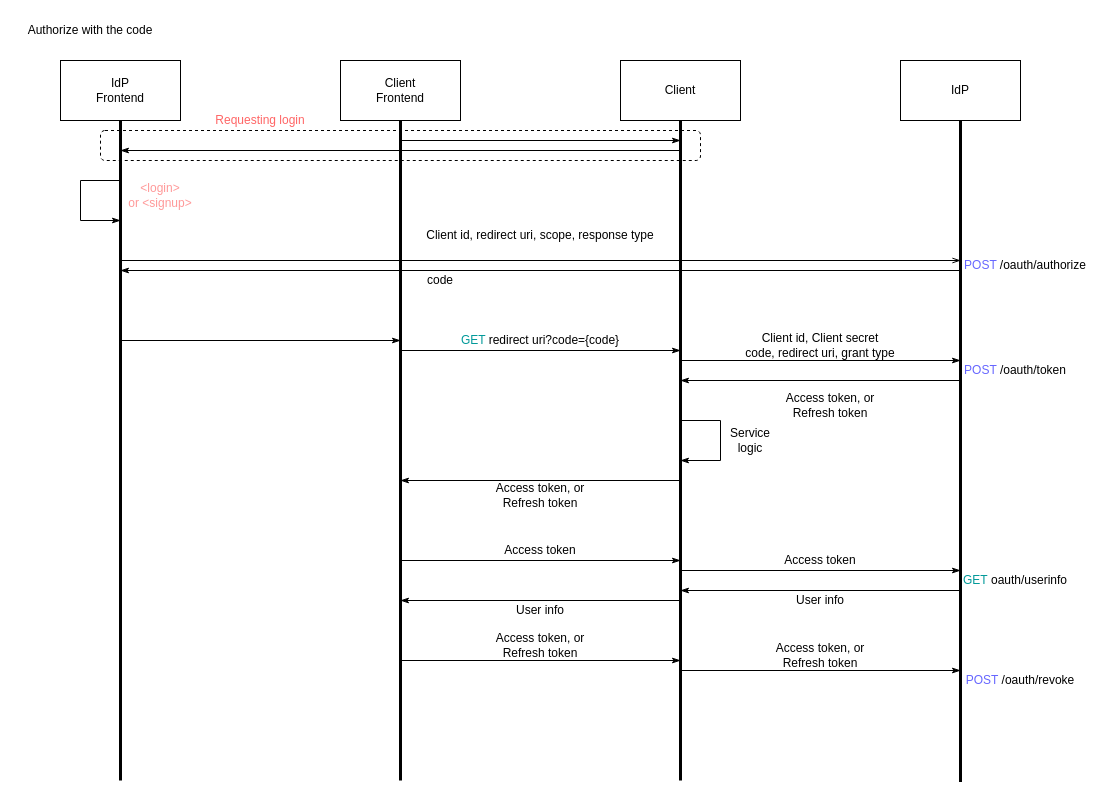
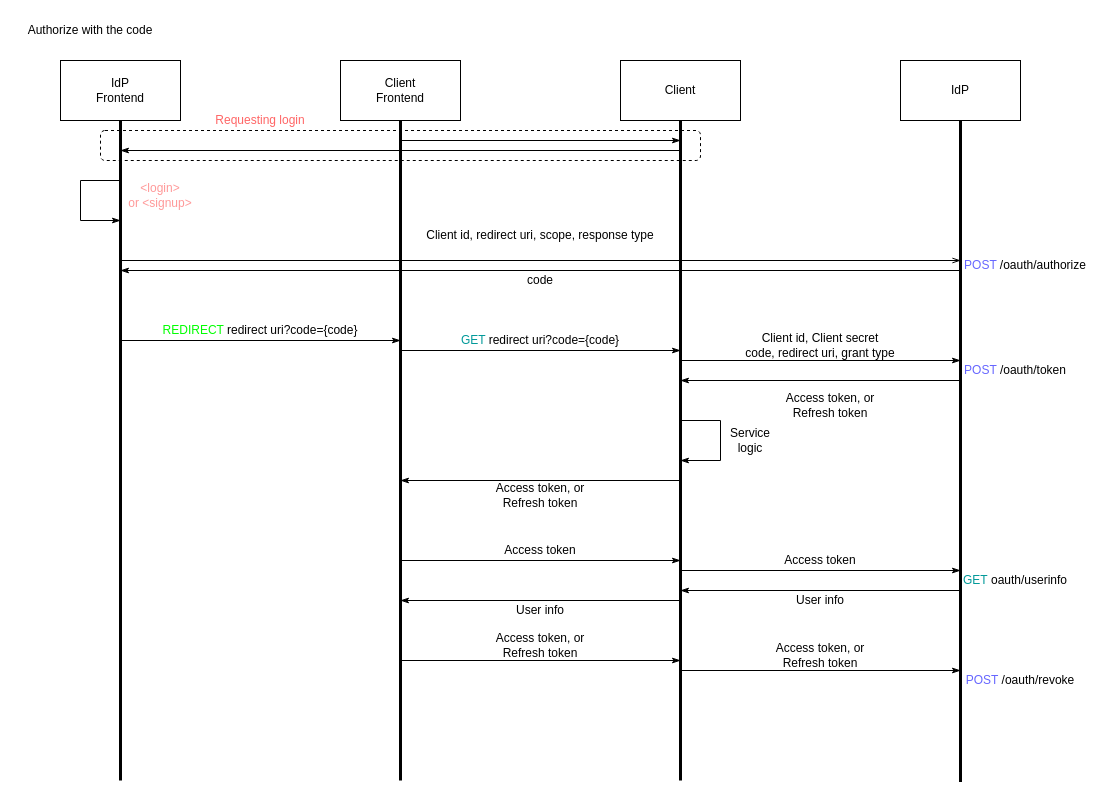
(441, 281) -> (541, 281)
none -> (261, 331)
